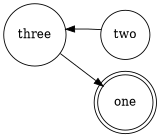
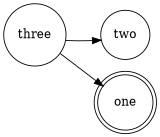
(88, 29) -> (79, 41)
